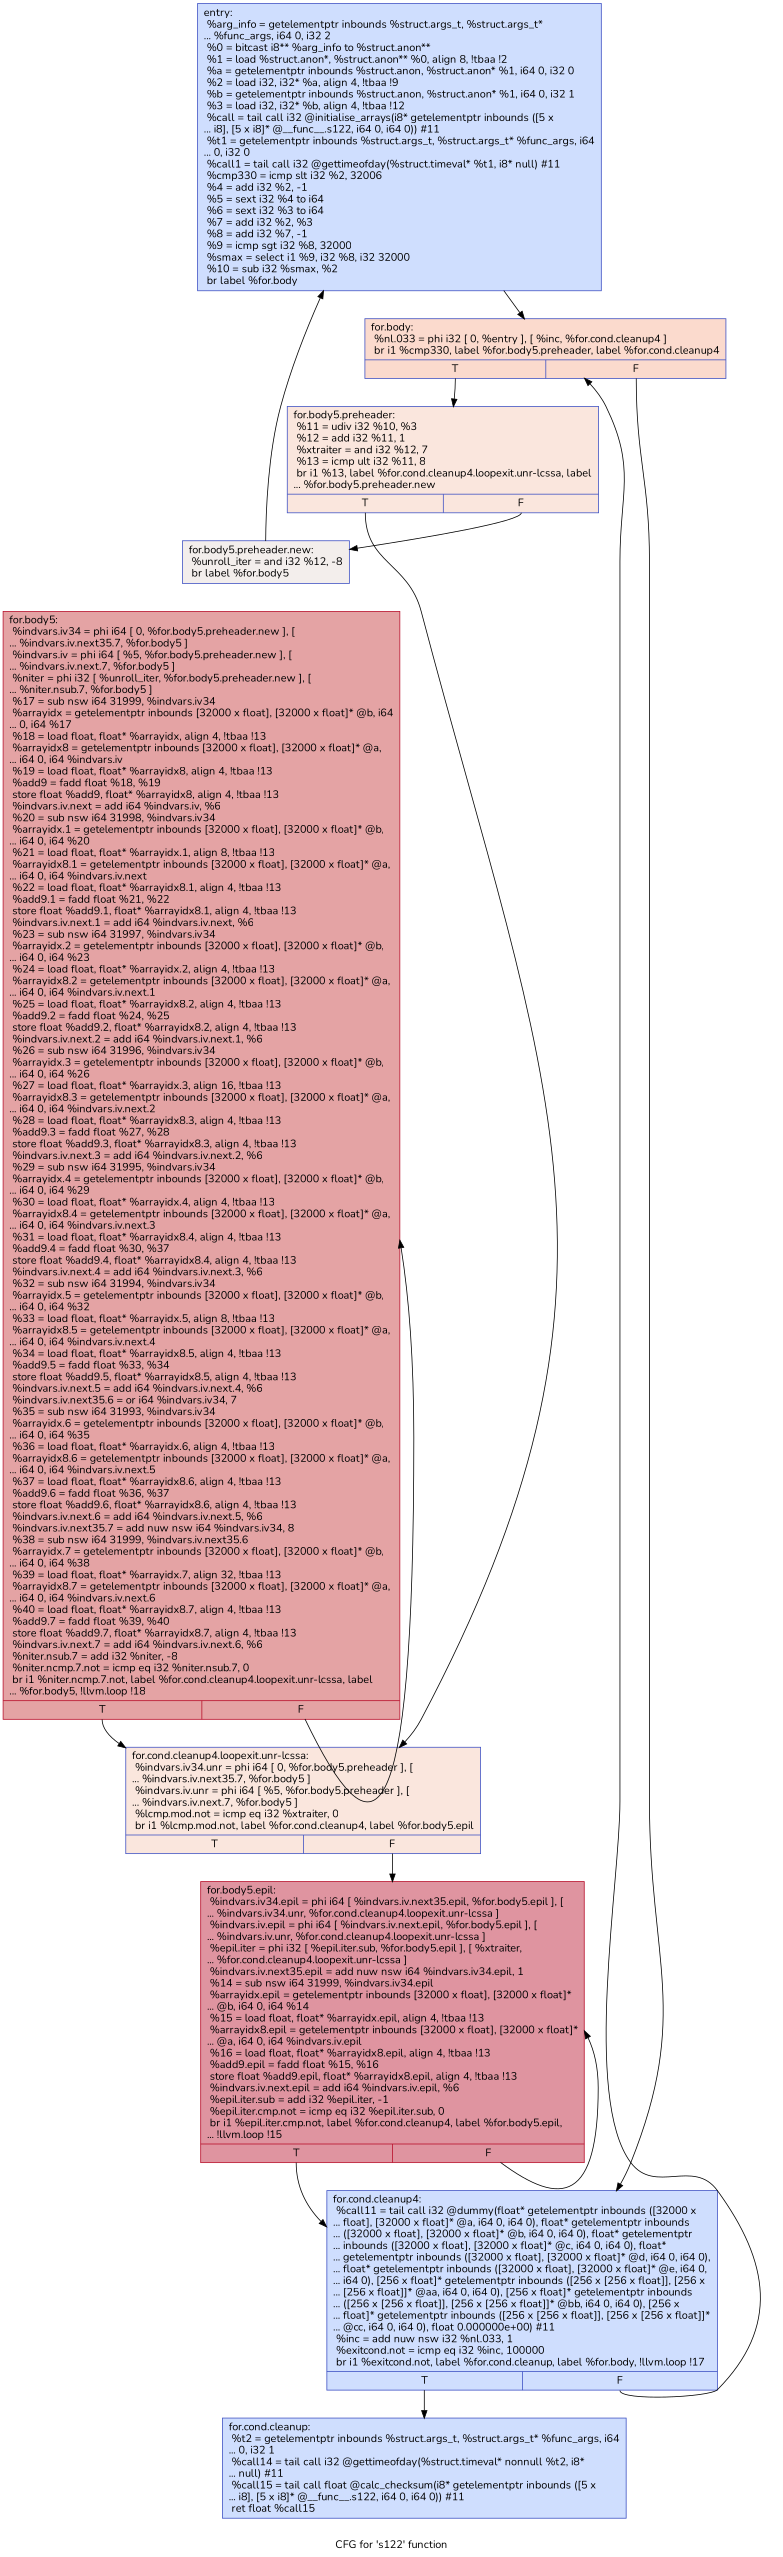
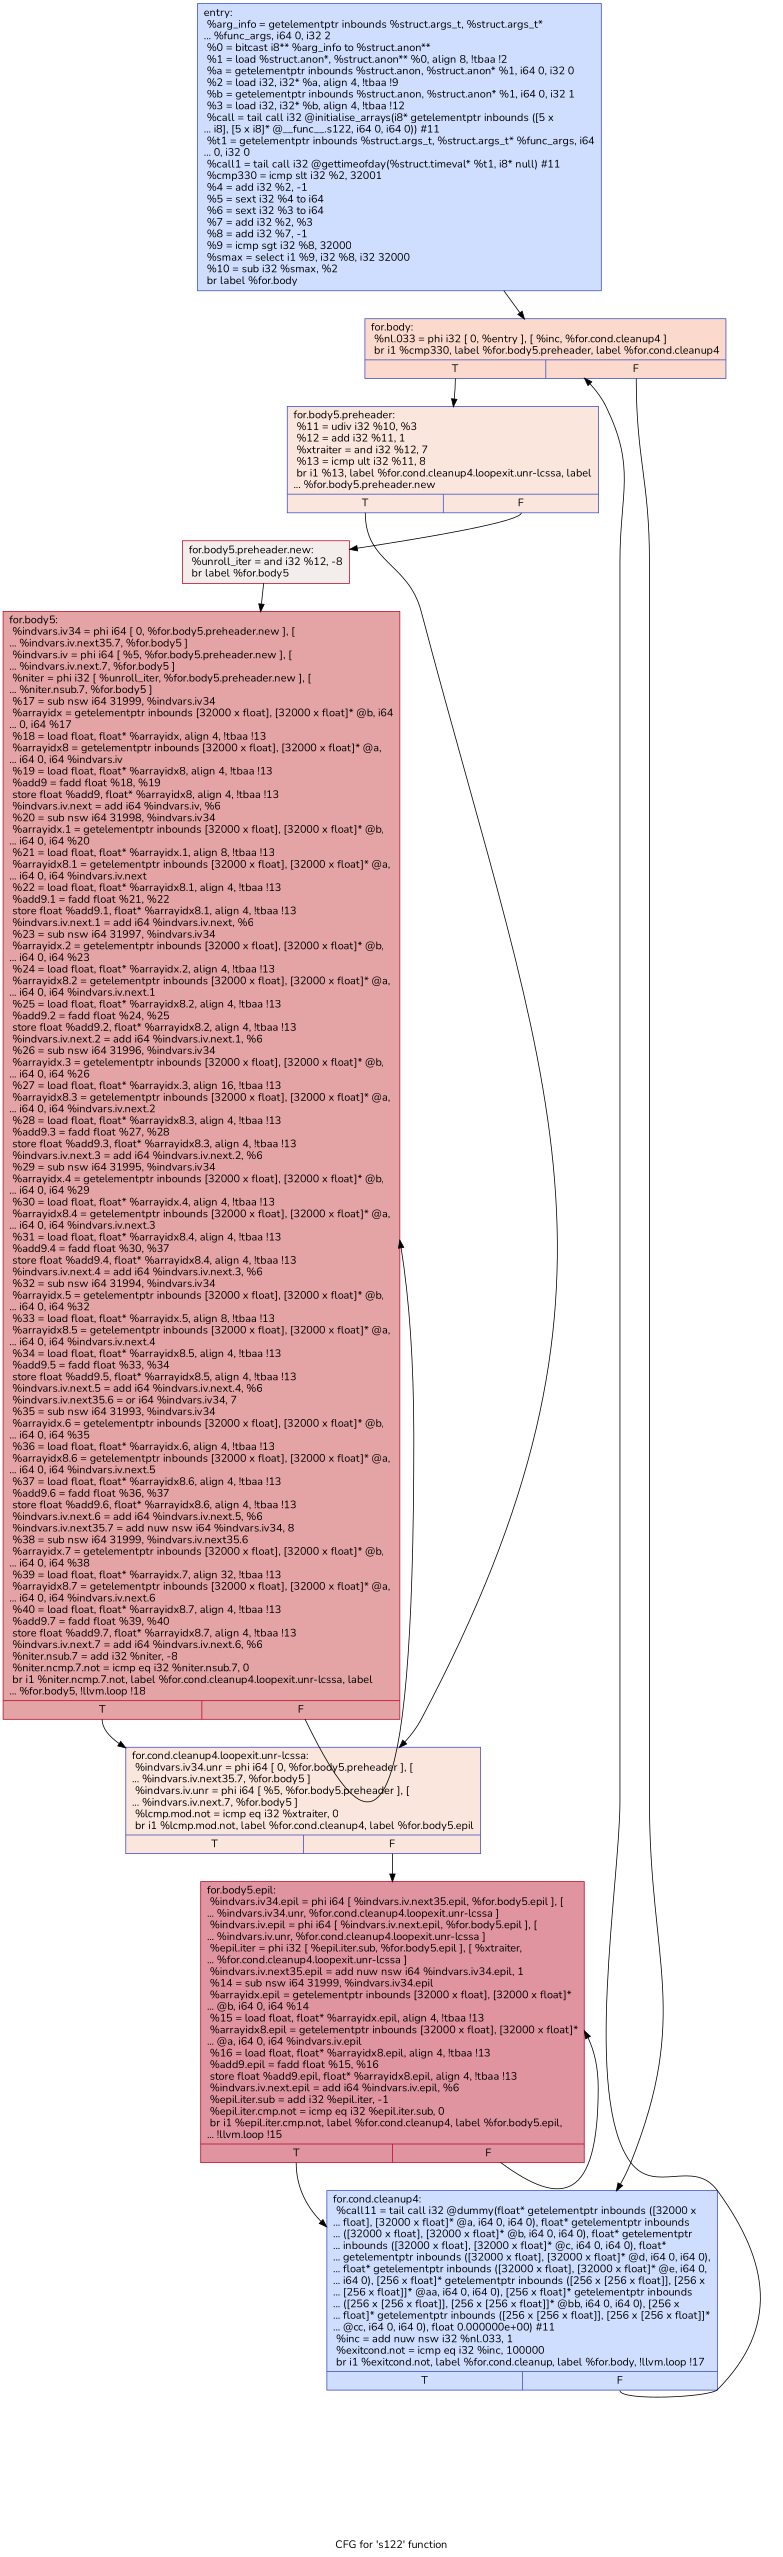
(293, 176) -> (293, 176)
(278, 416) -> (263, 594)
(266, 562) -> (266, 562)
(424, 2468) -> none
